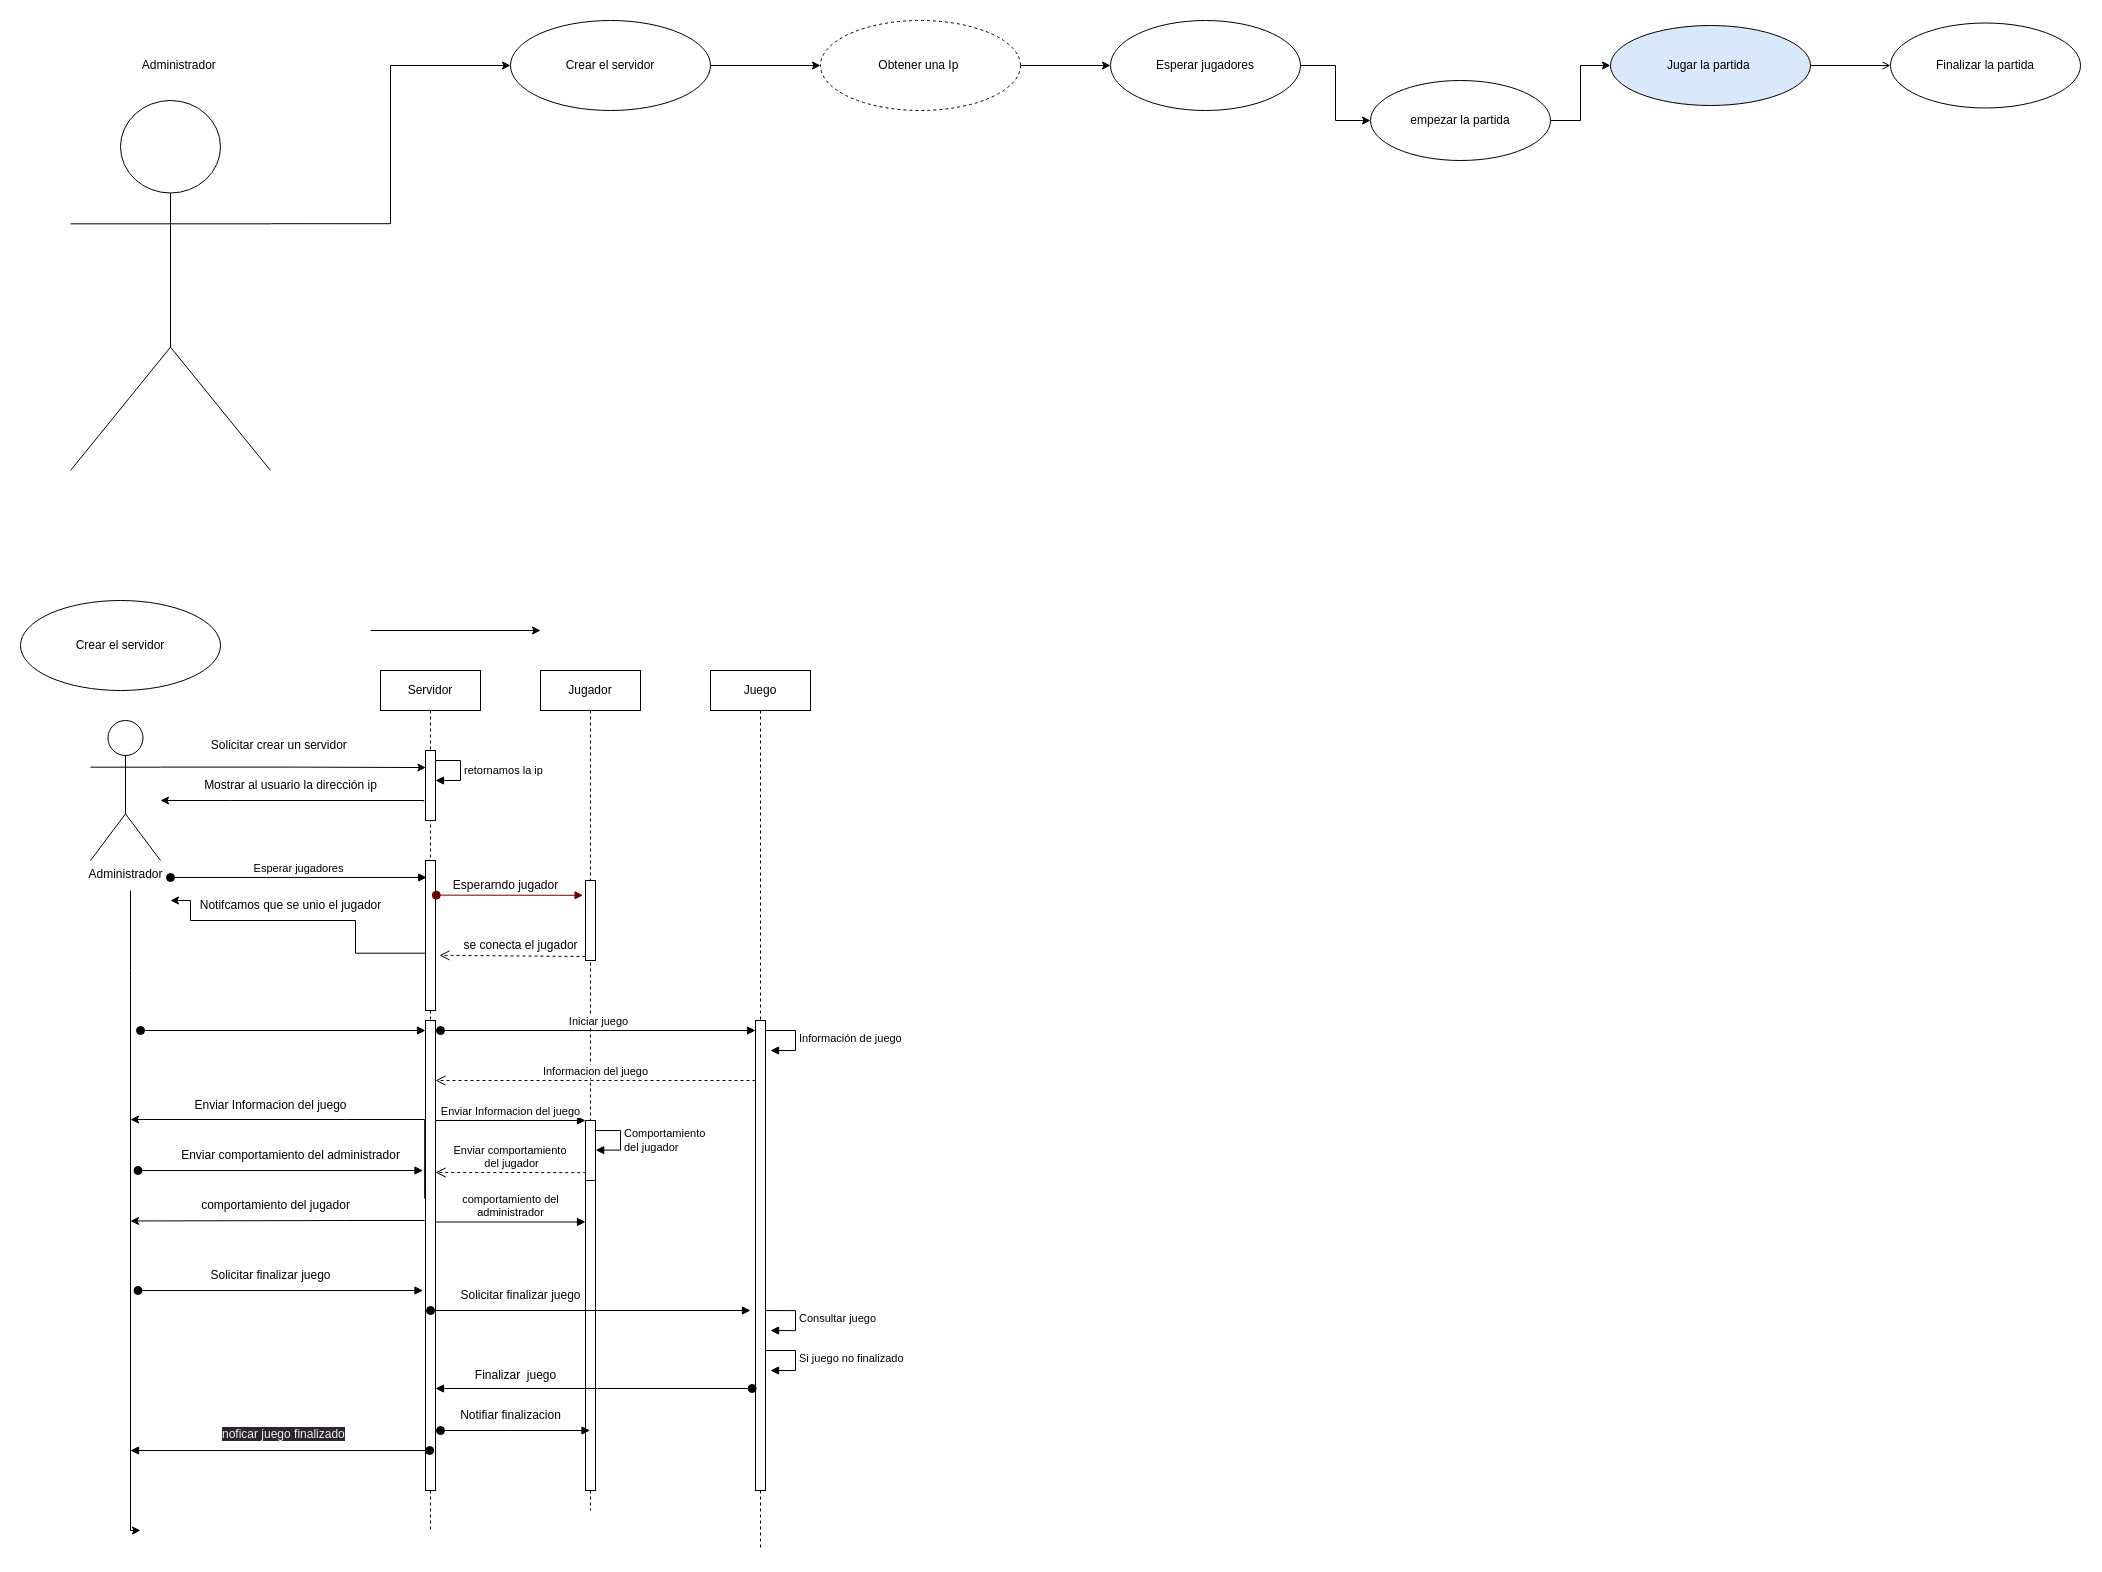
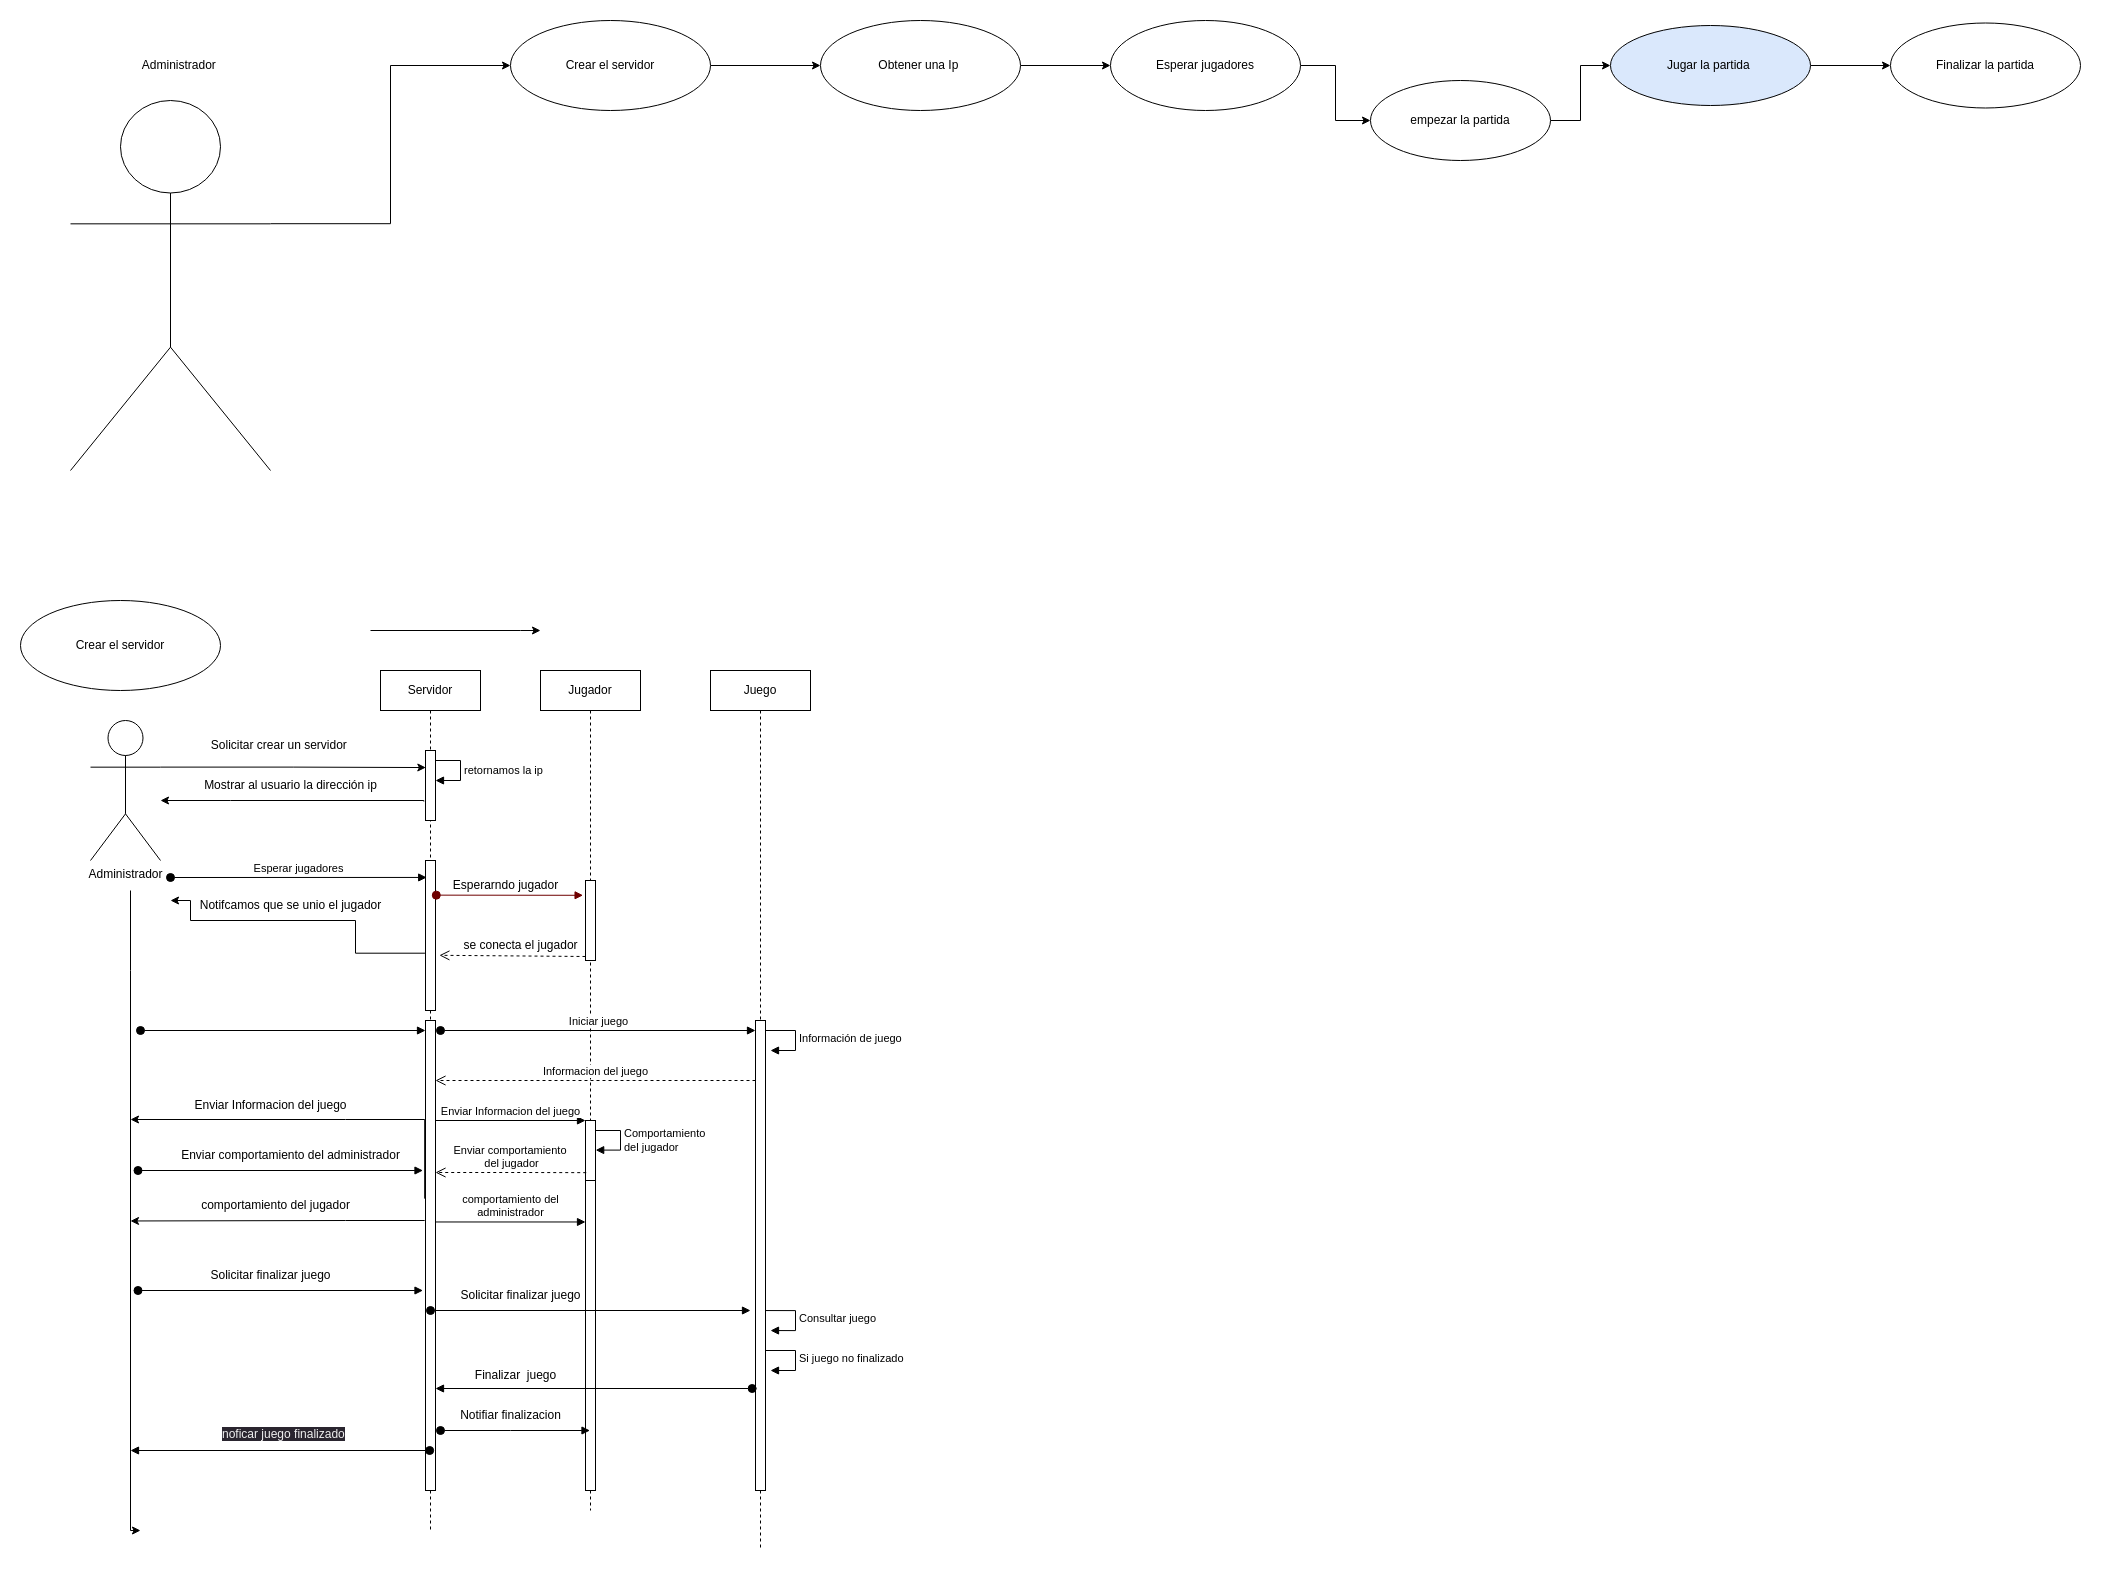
(921, 66) -> (921, 66)
(1883, 66) -> (1882, 66)
